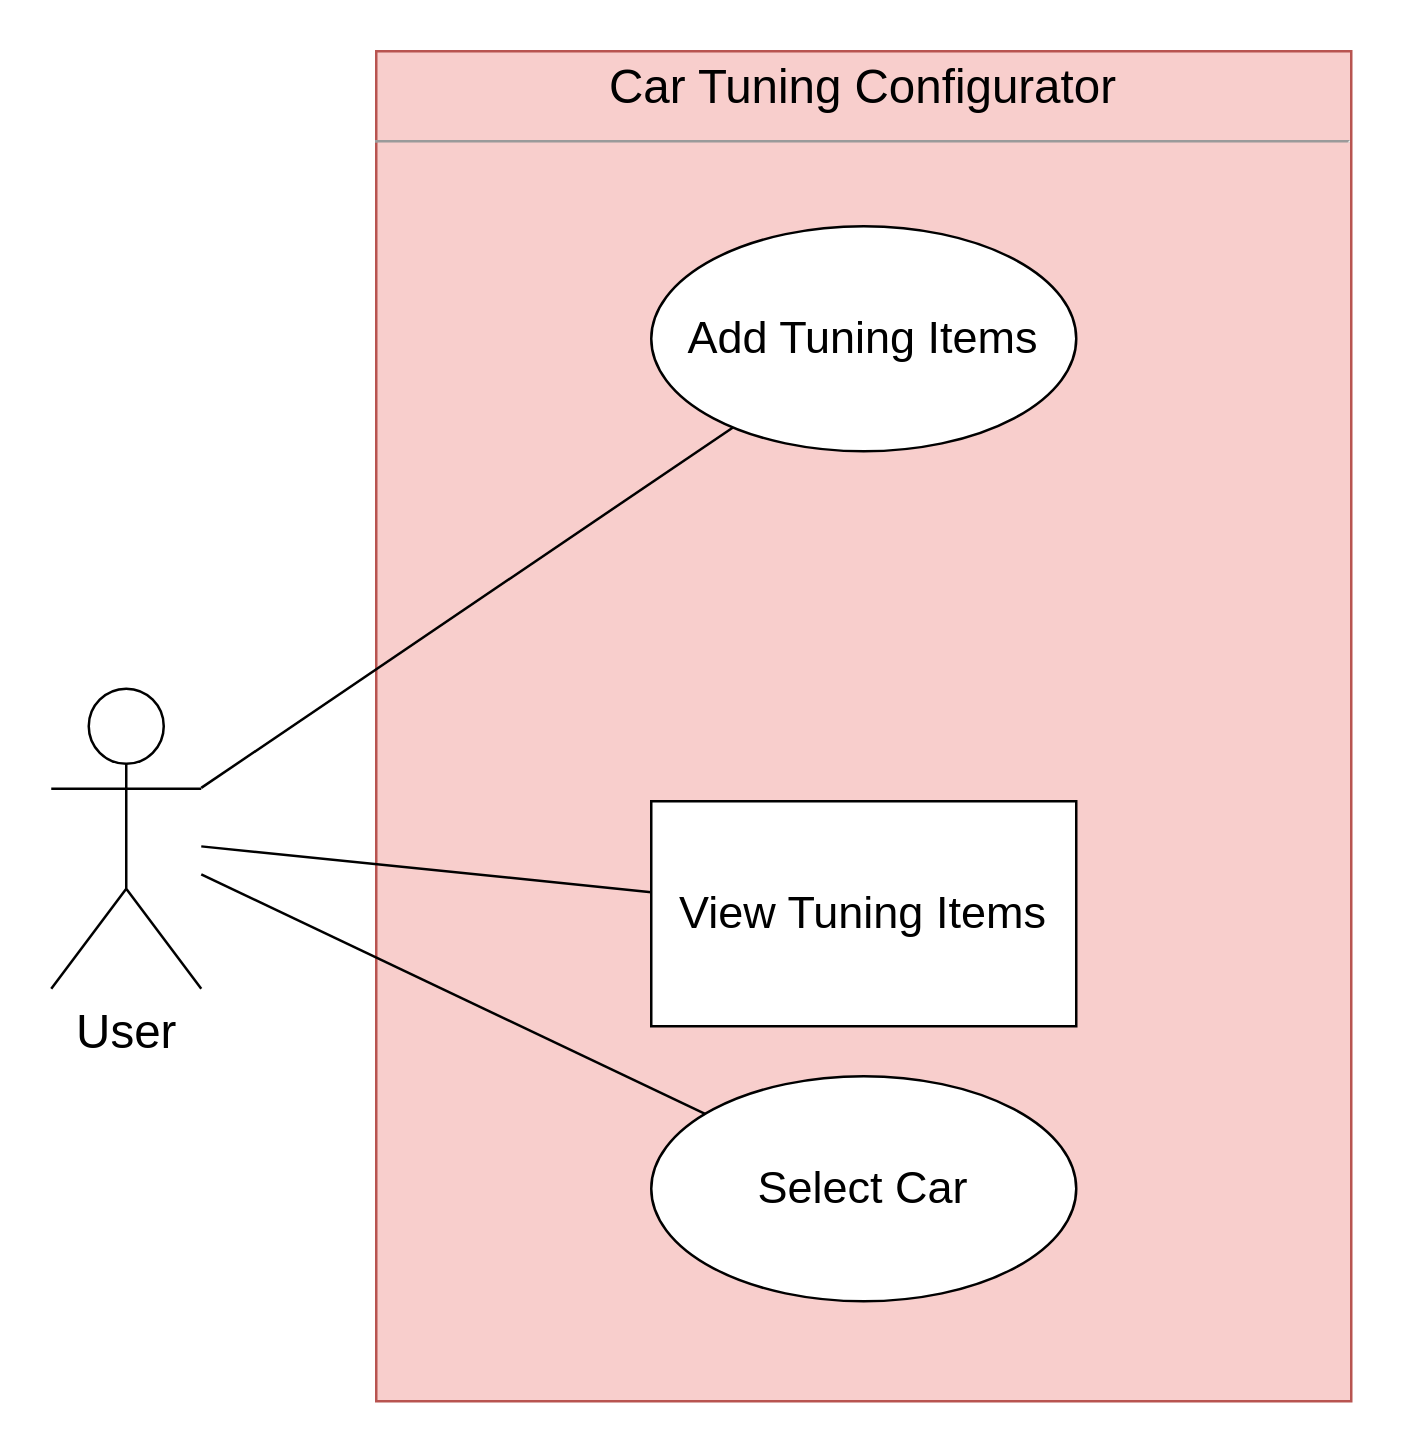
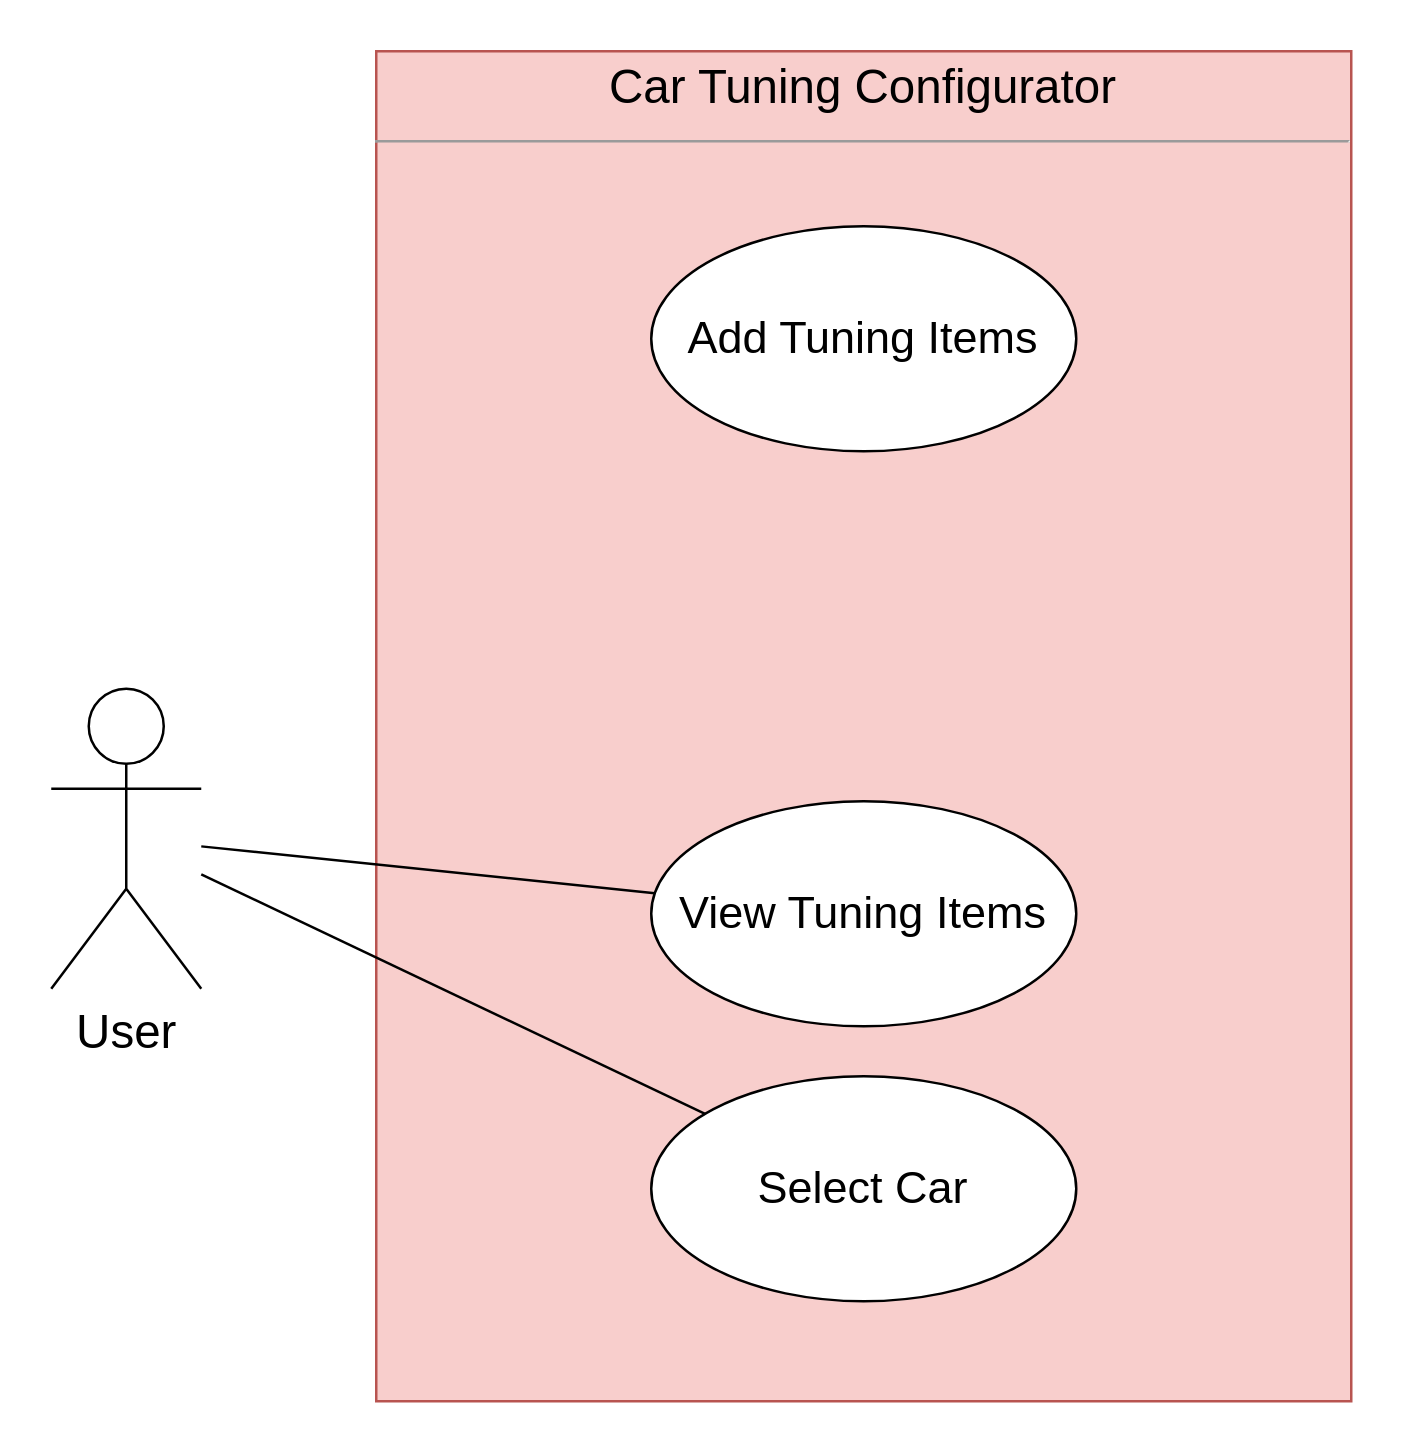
(467, 608) -> none
(864, 914) -> (864, 914)
